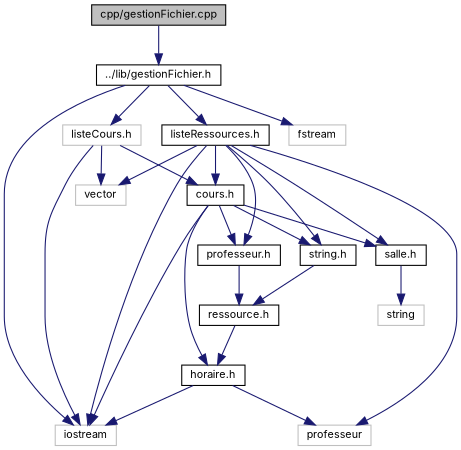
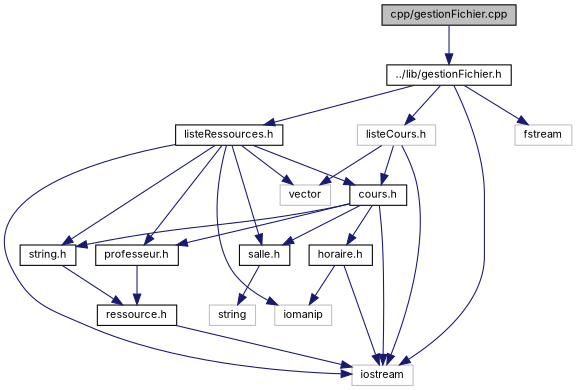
(228, 340) -> (259, 345)
(335, 435) -> (303, 315)
